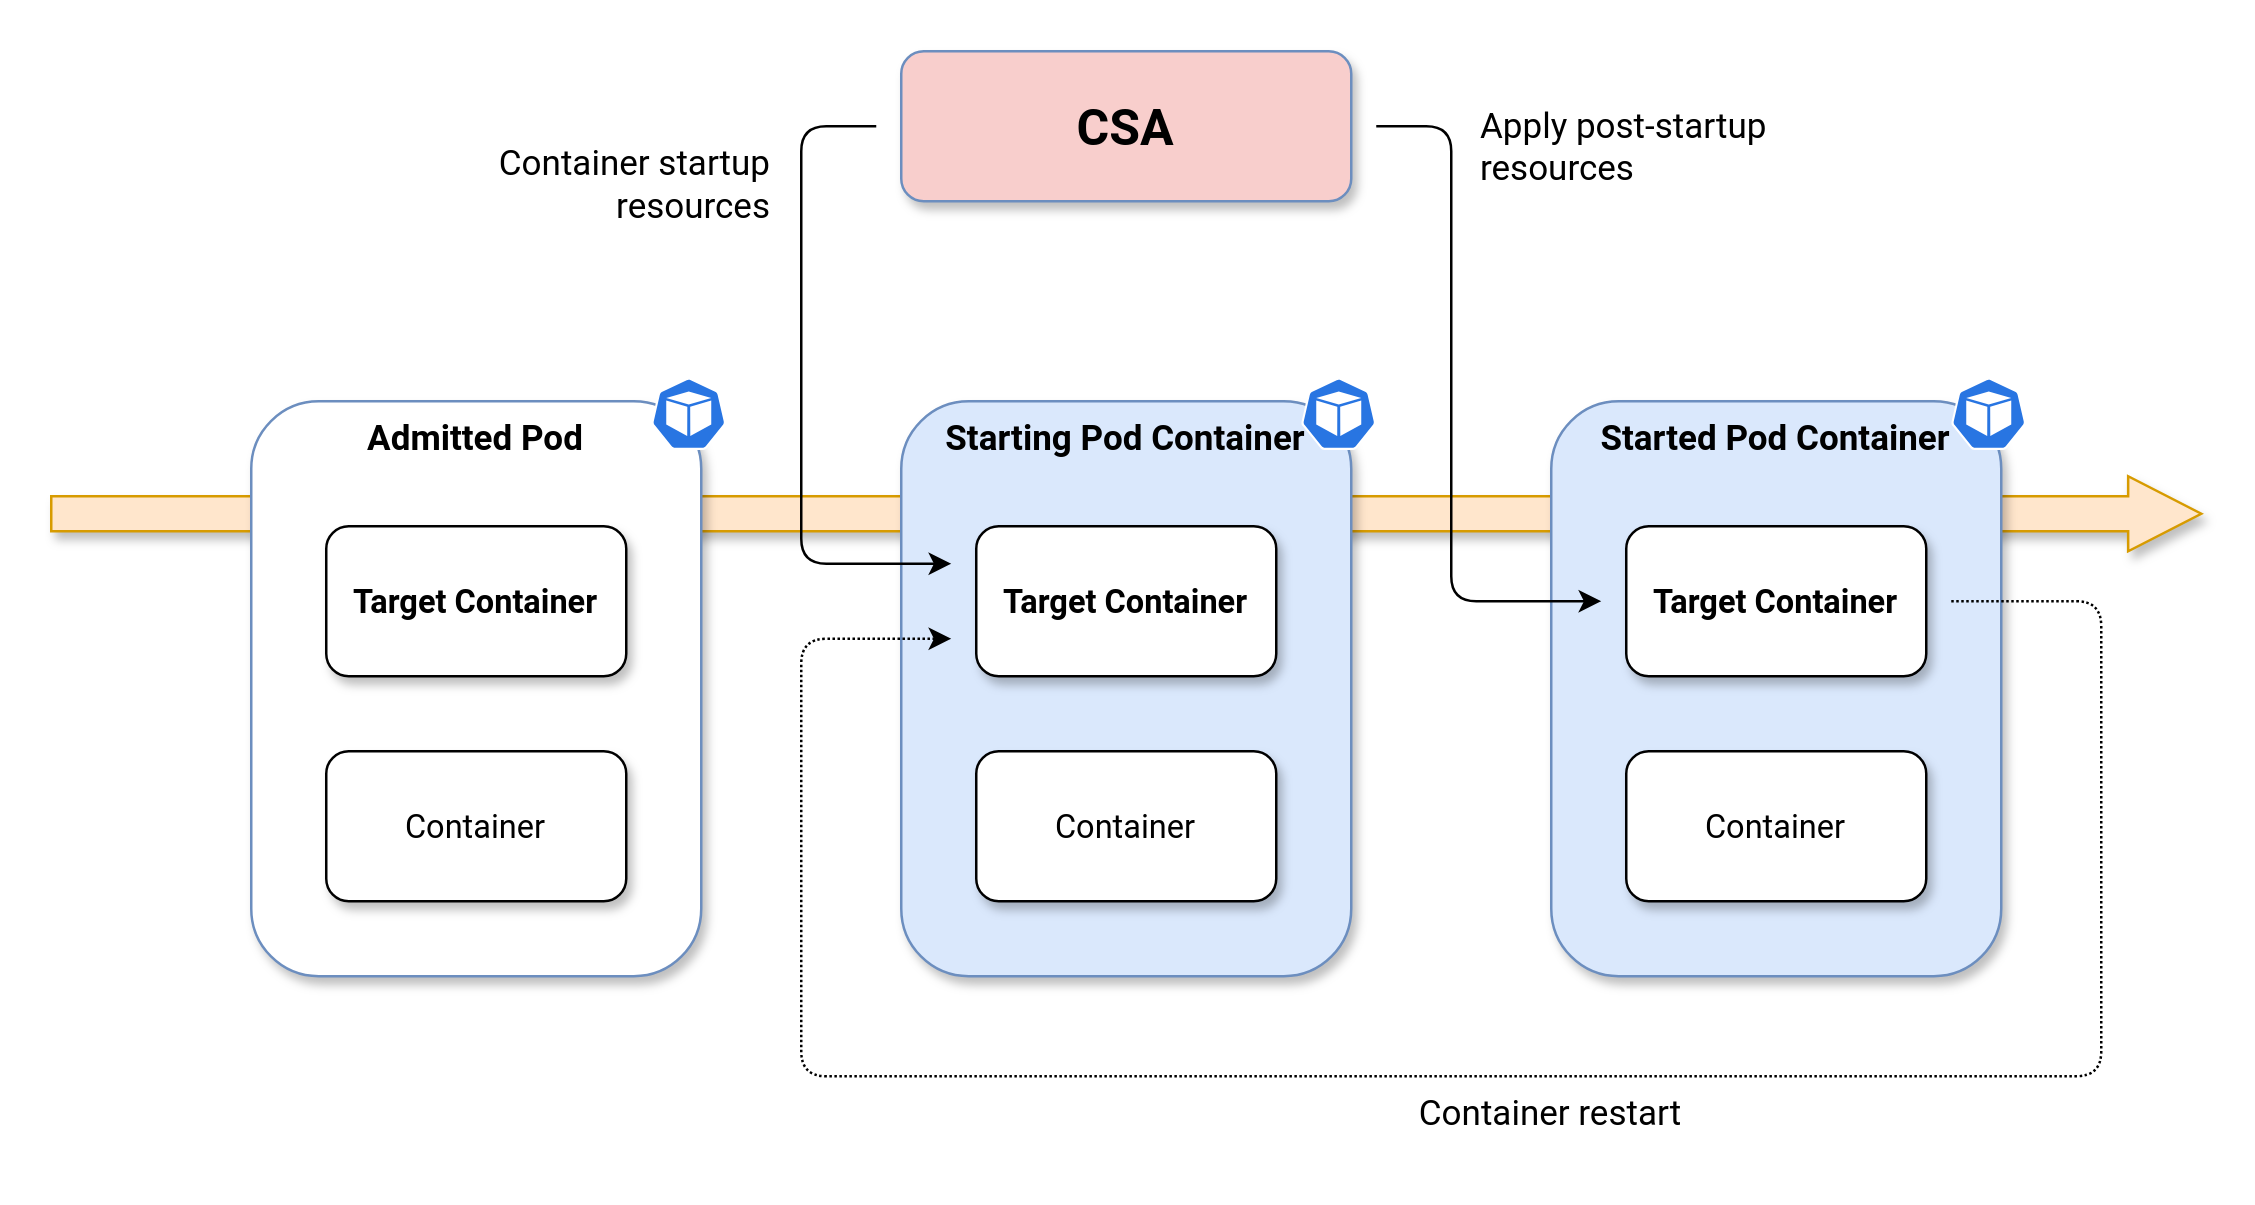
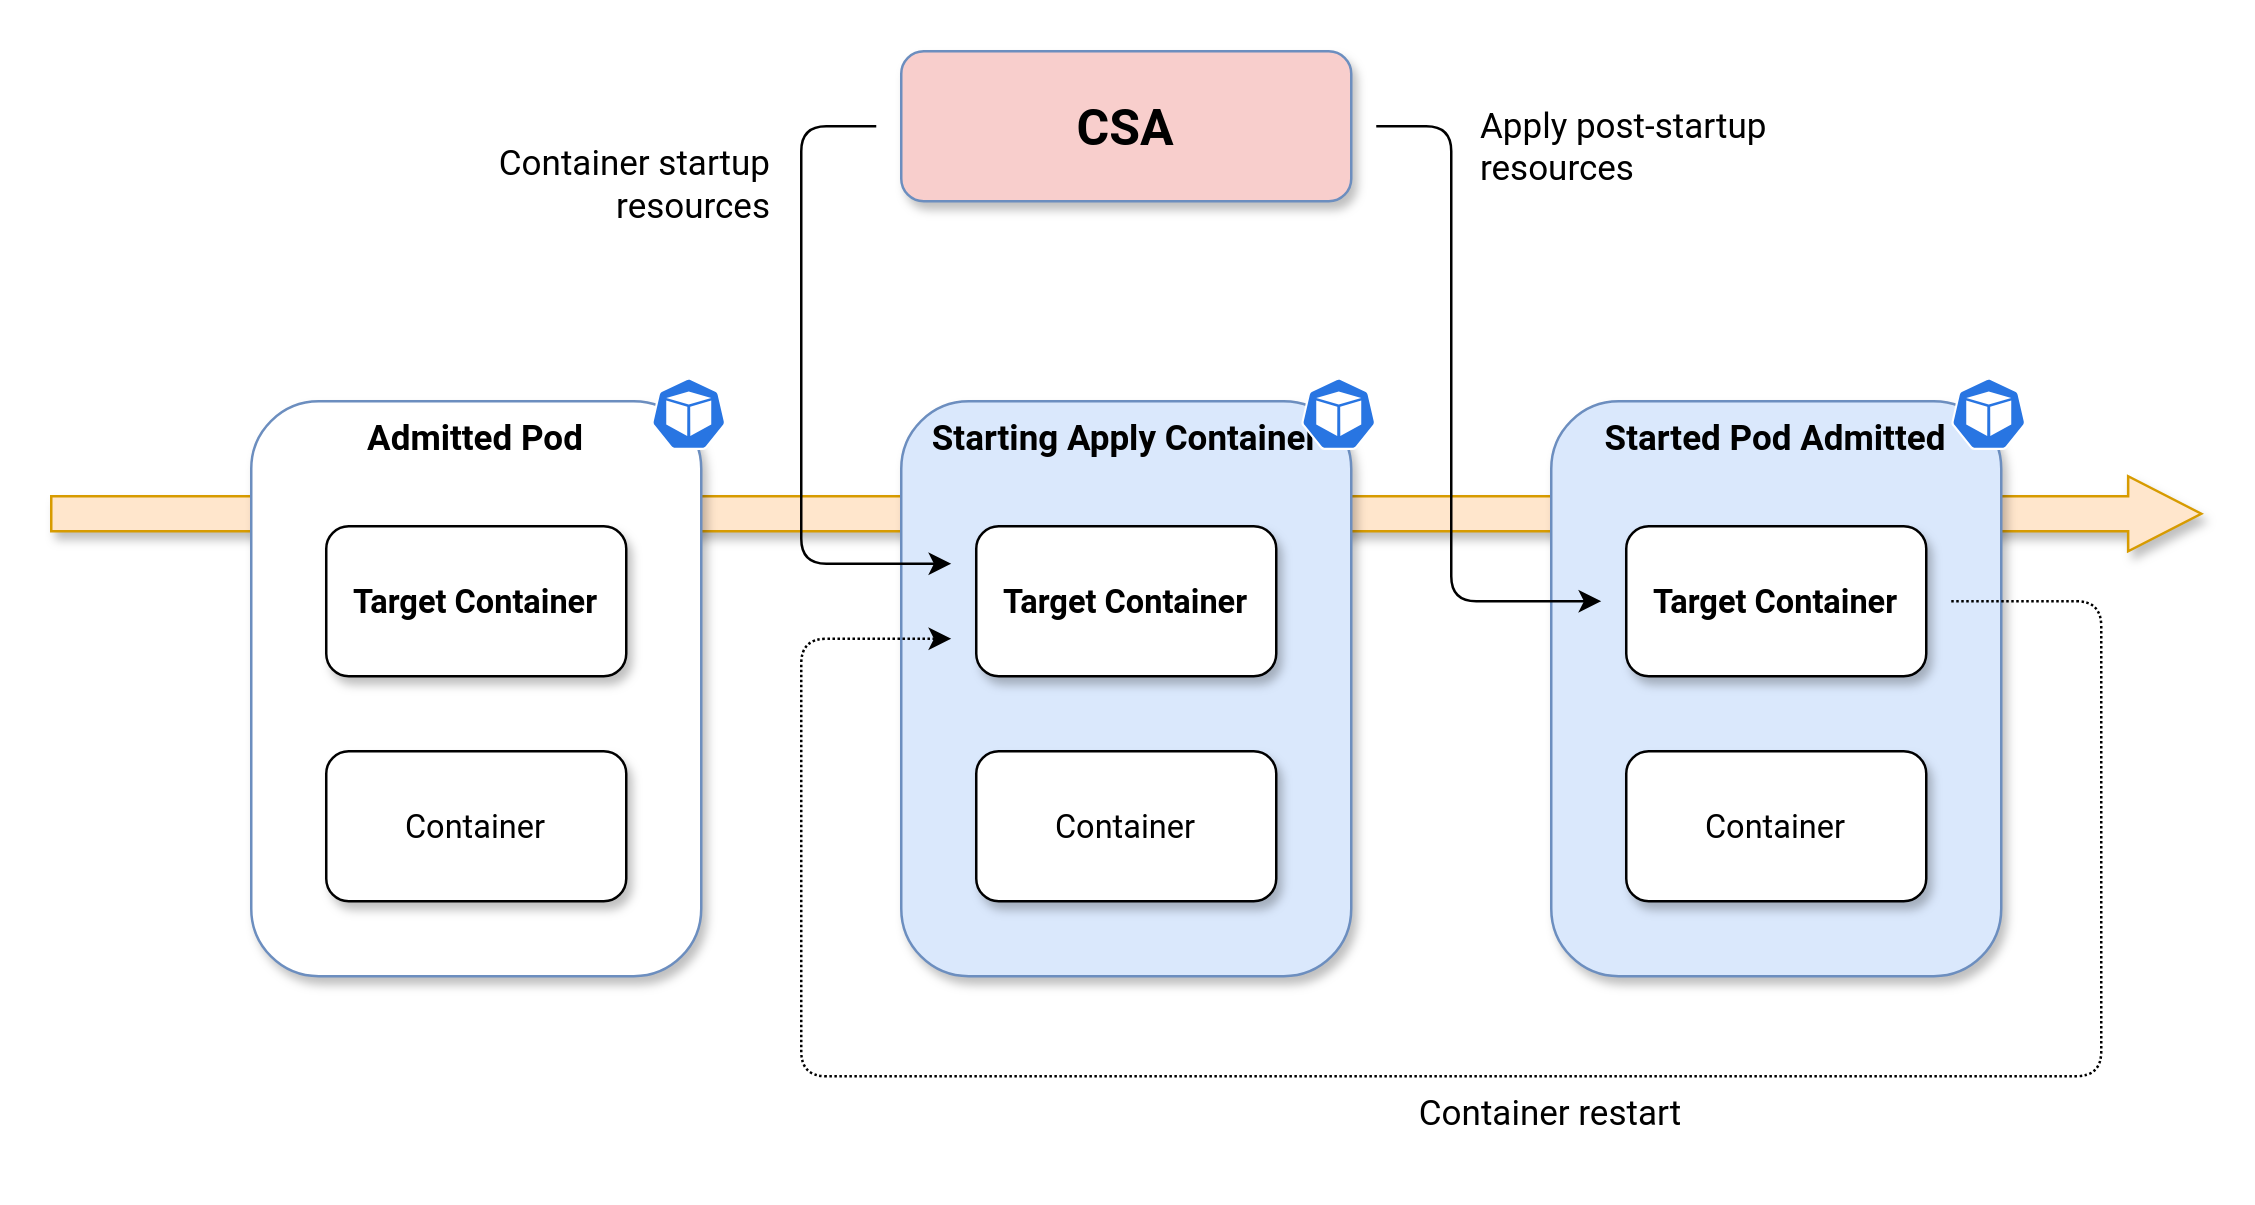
(1126, 440) -> (1126, 440)
(1776, 440) -> (1776, 440)
